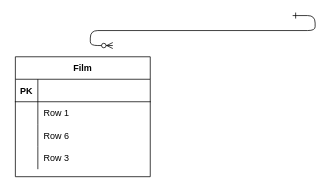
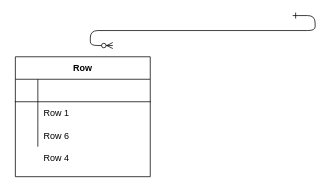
(83, 68) -> (83, 68)
(27, 90) -> none
(55, 158) -> (55, 158)
